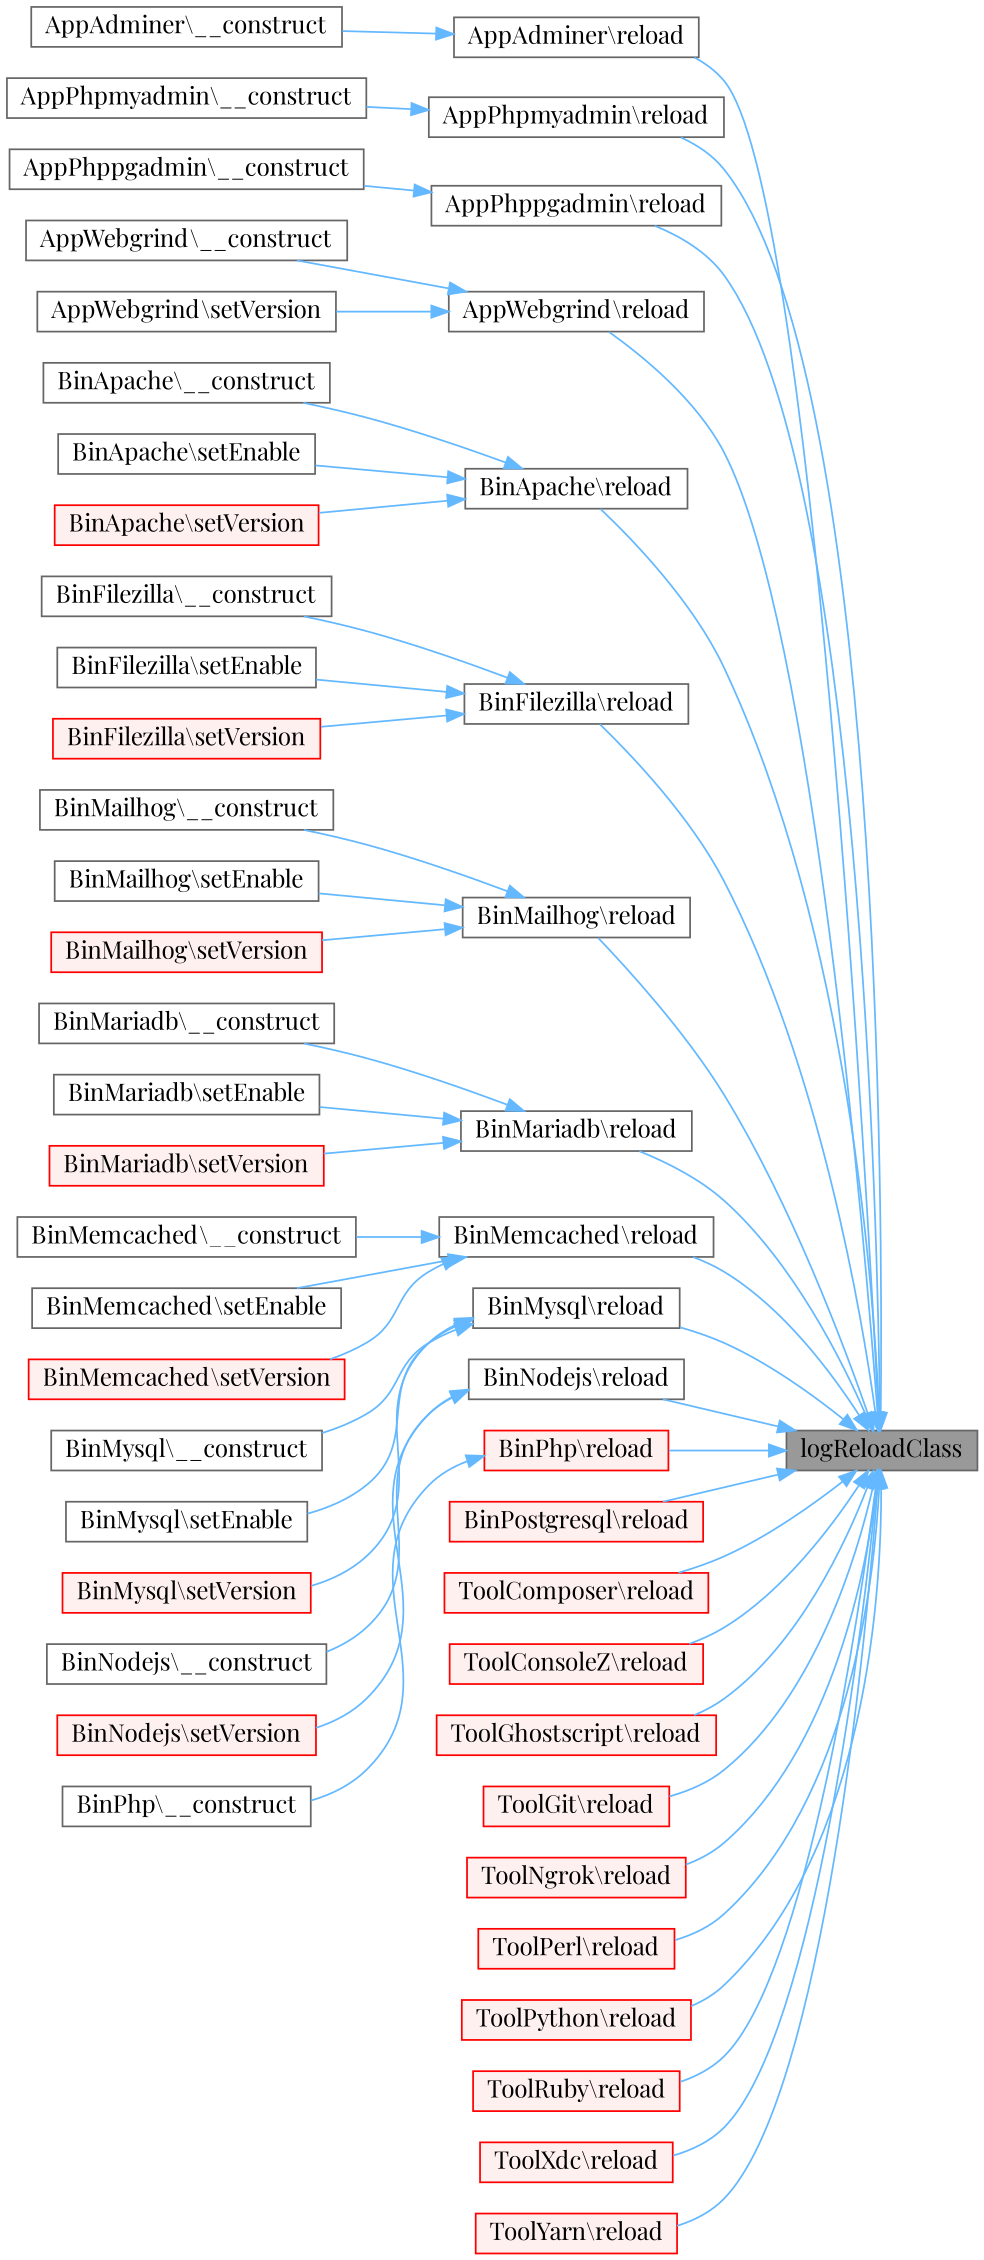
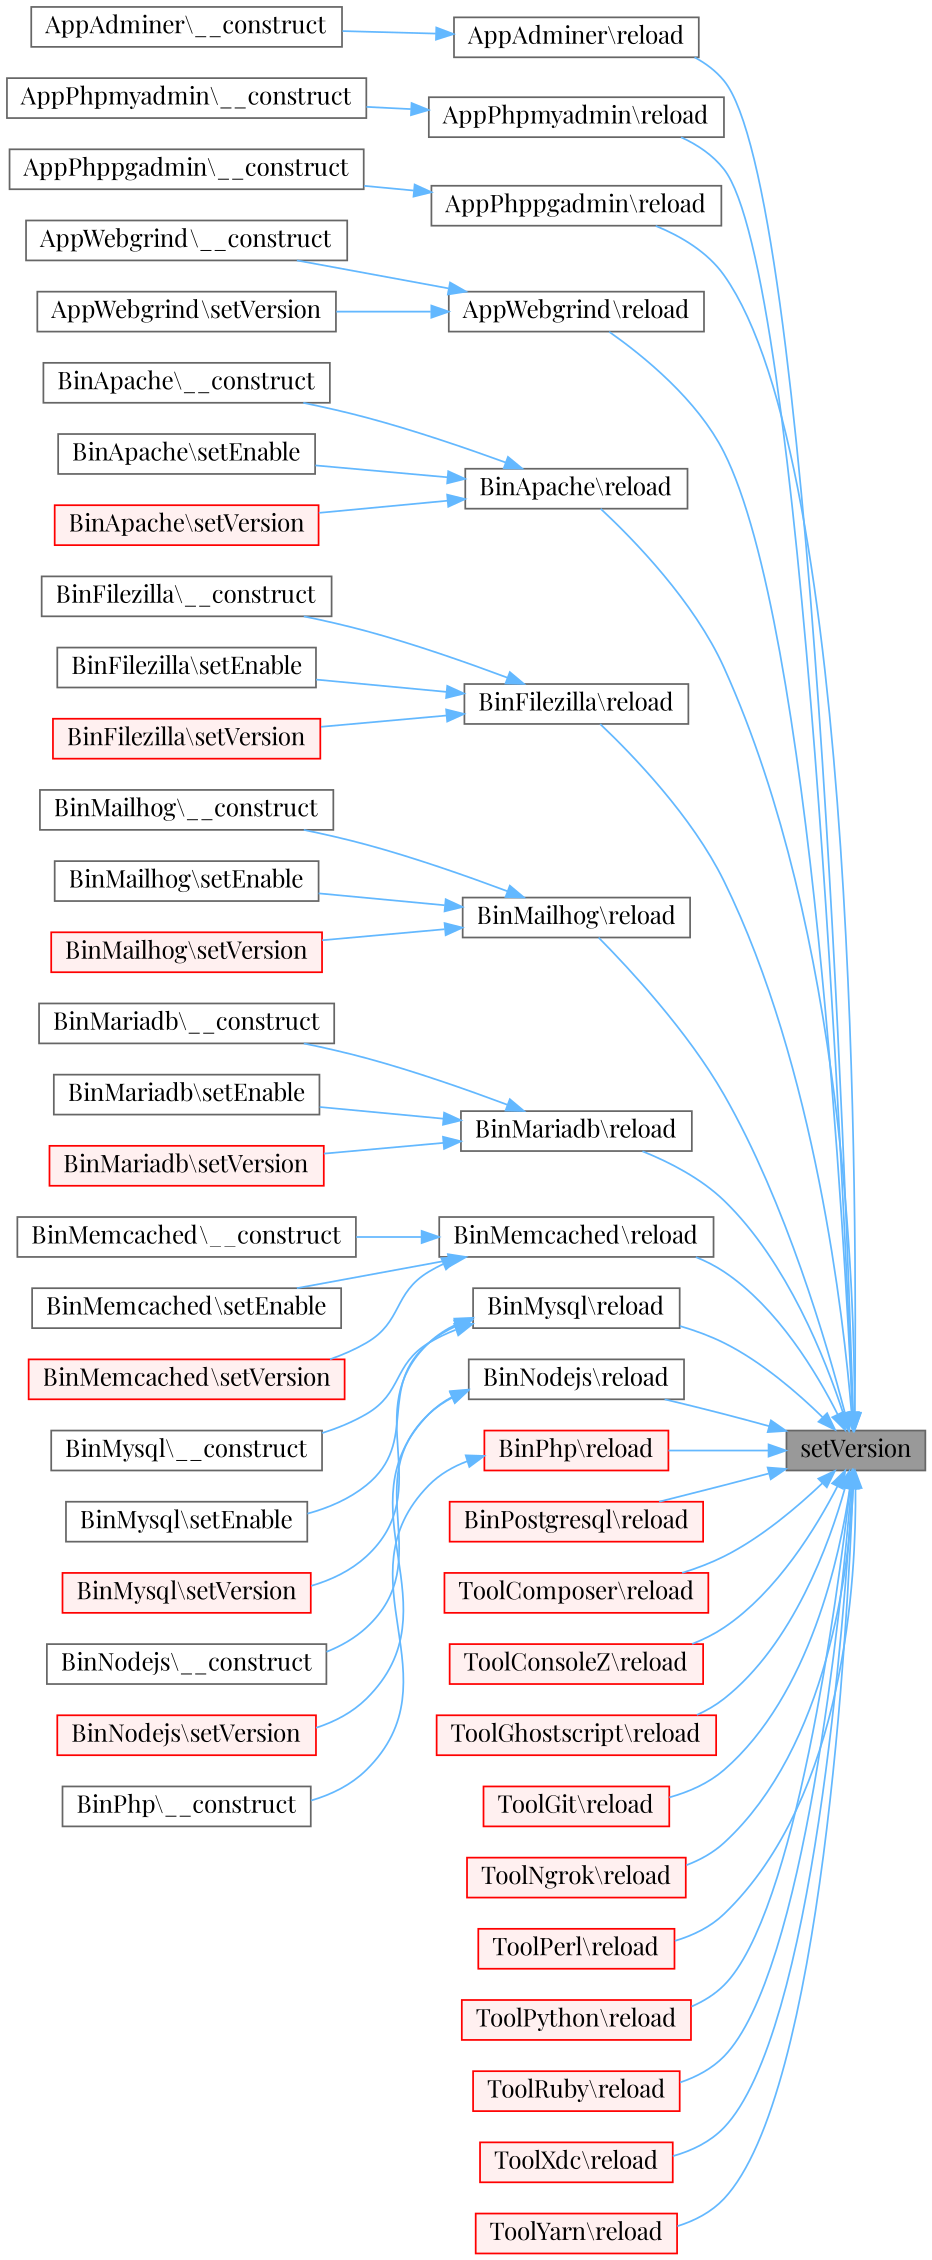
(882, 1451) -> (856, 1451)
